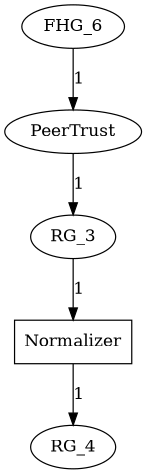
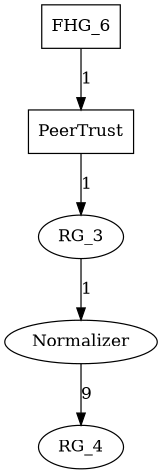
(73, 27) -> (81, 27)
(73, 132) -> (81, 132)
(73, 342) -> (81, 342)
(79, 395) -> (87, 395)
